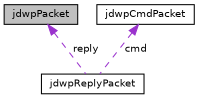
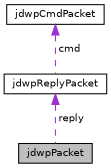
(70, 53) -> (55, 124)
